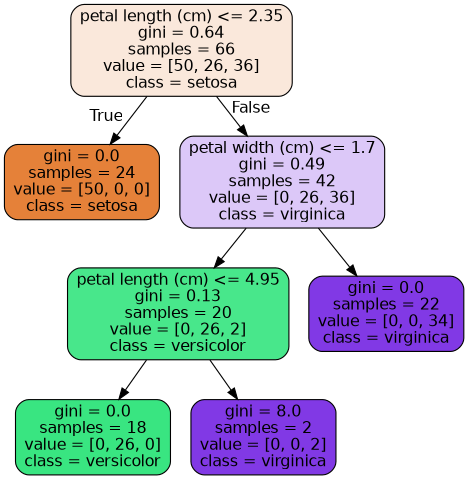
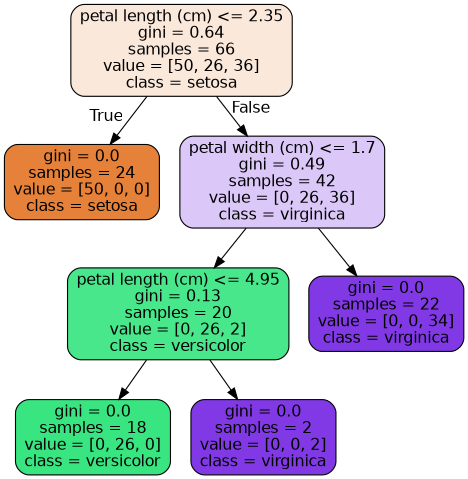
(263, 437) -> (263, 437)
